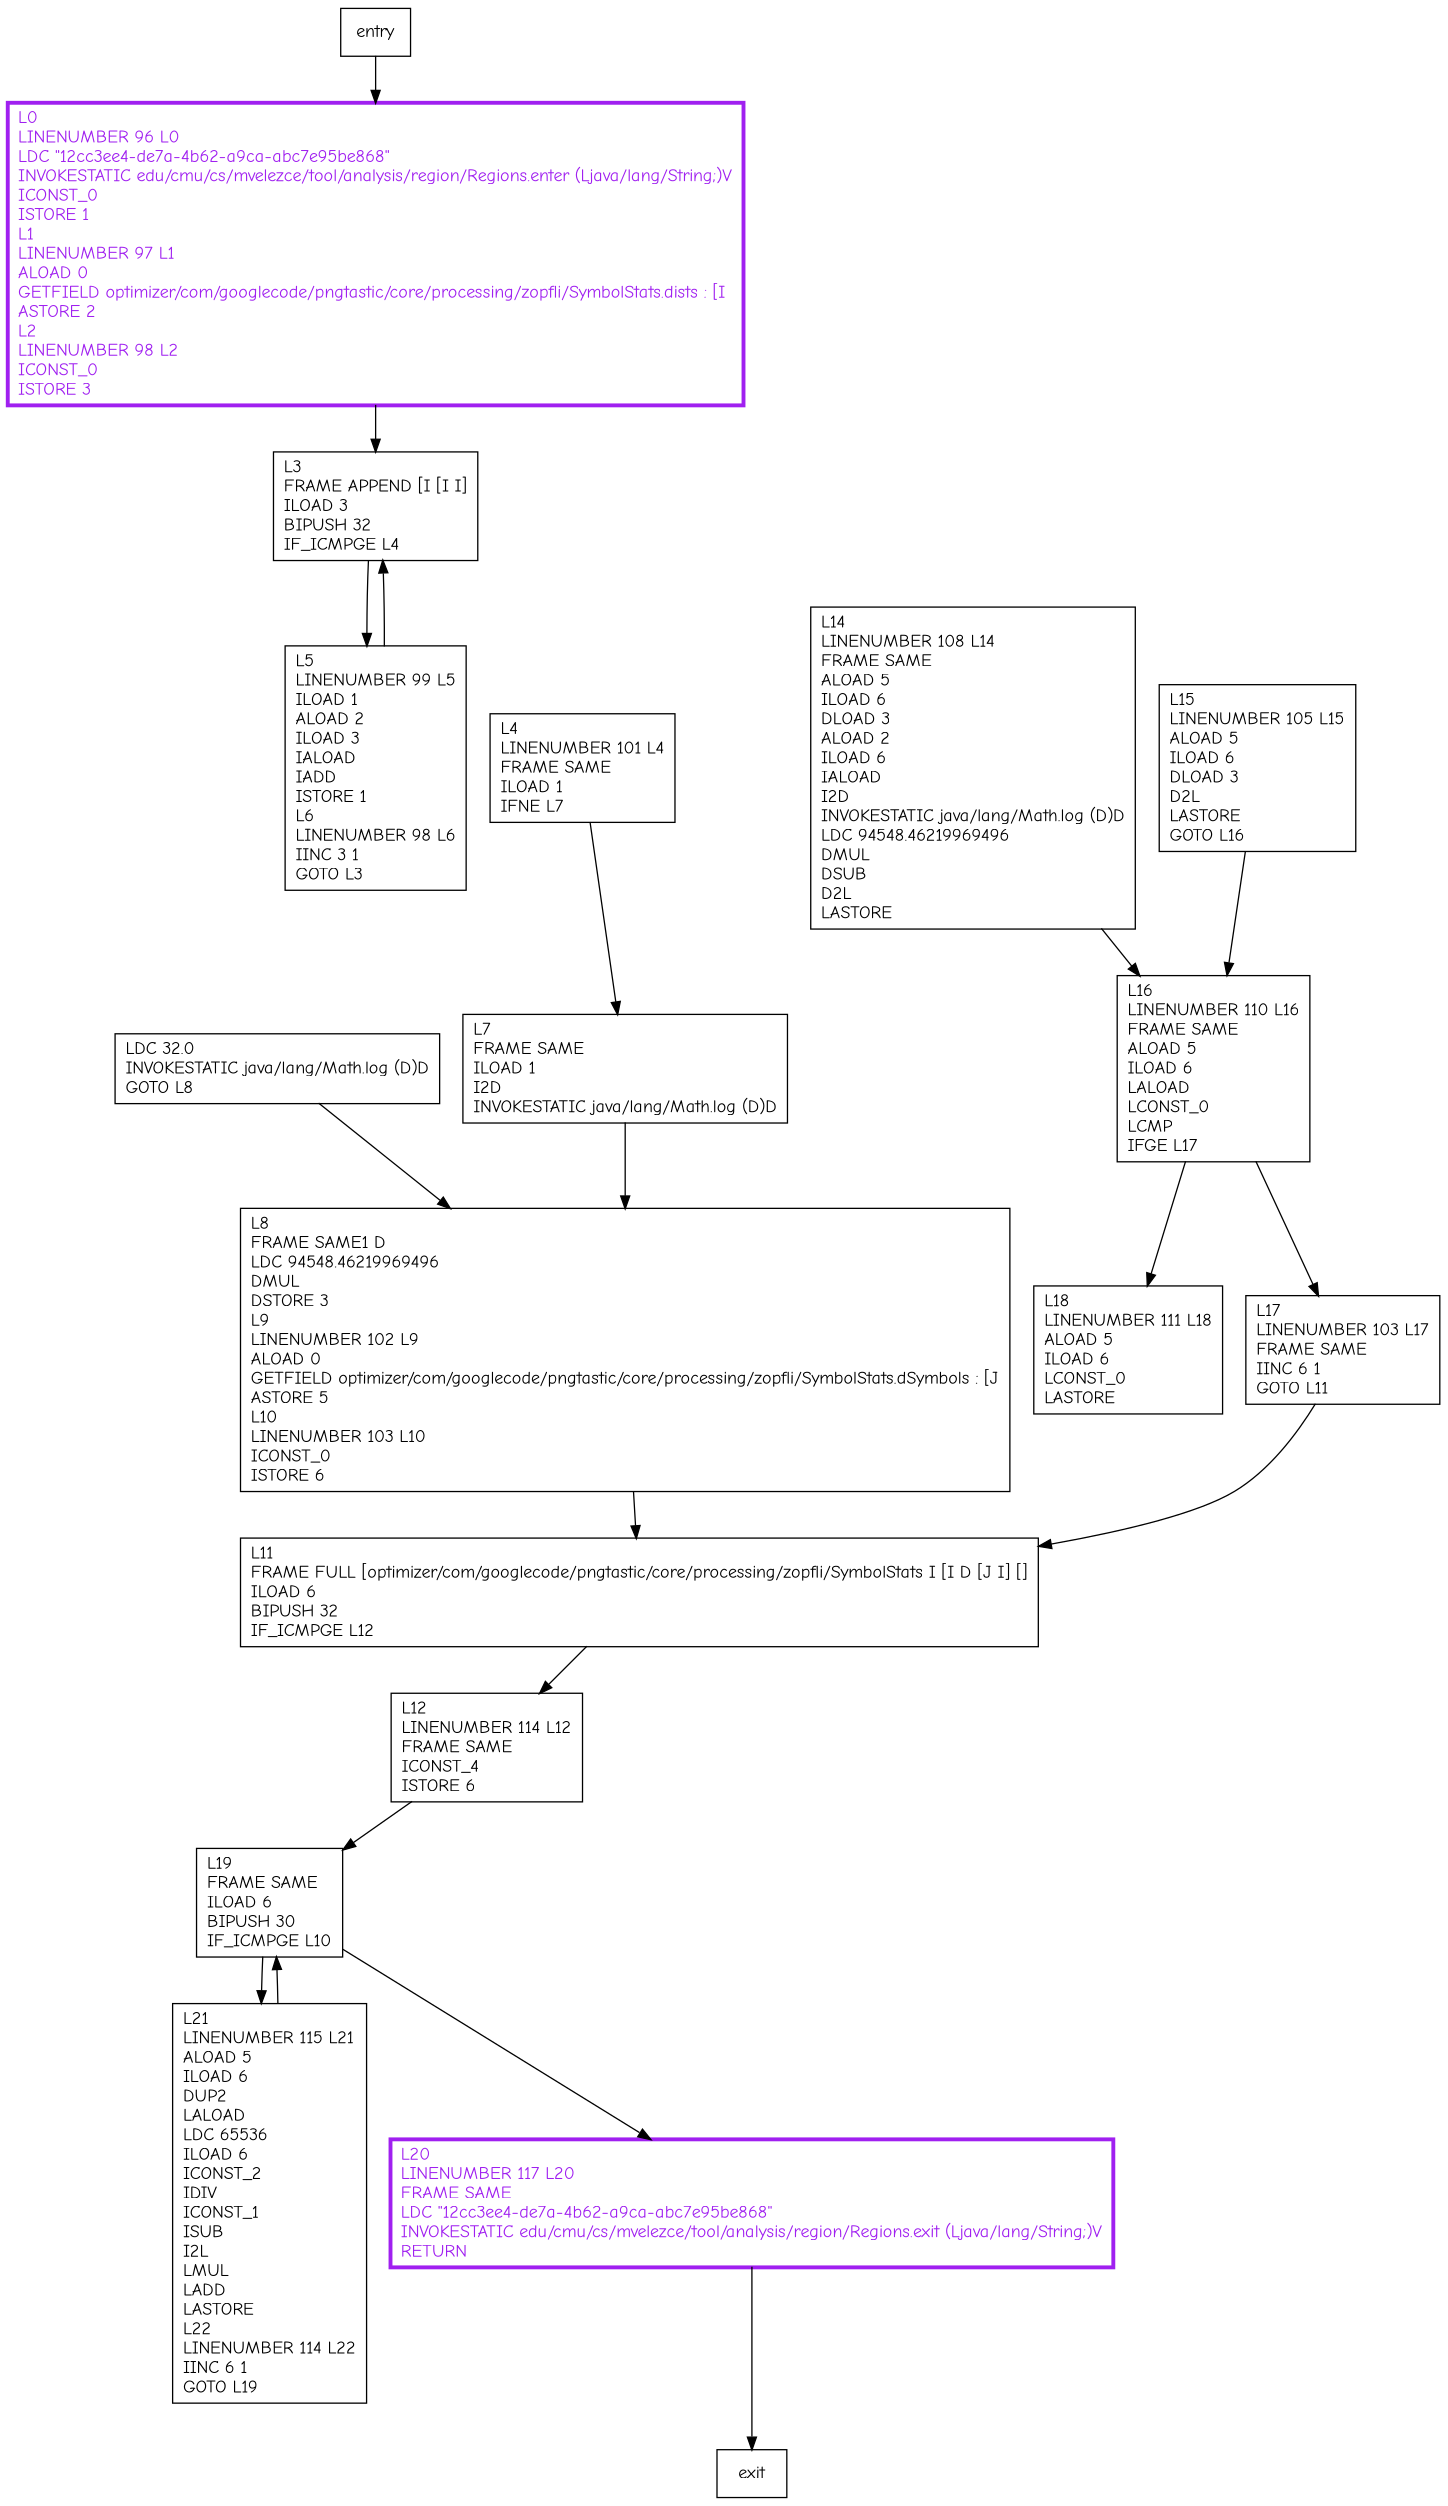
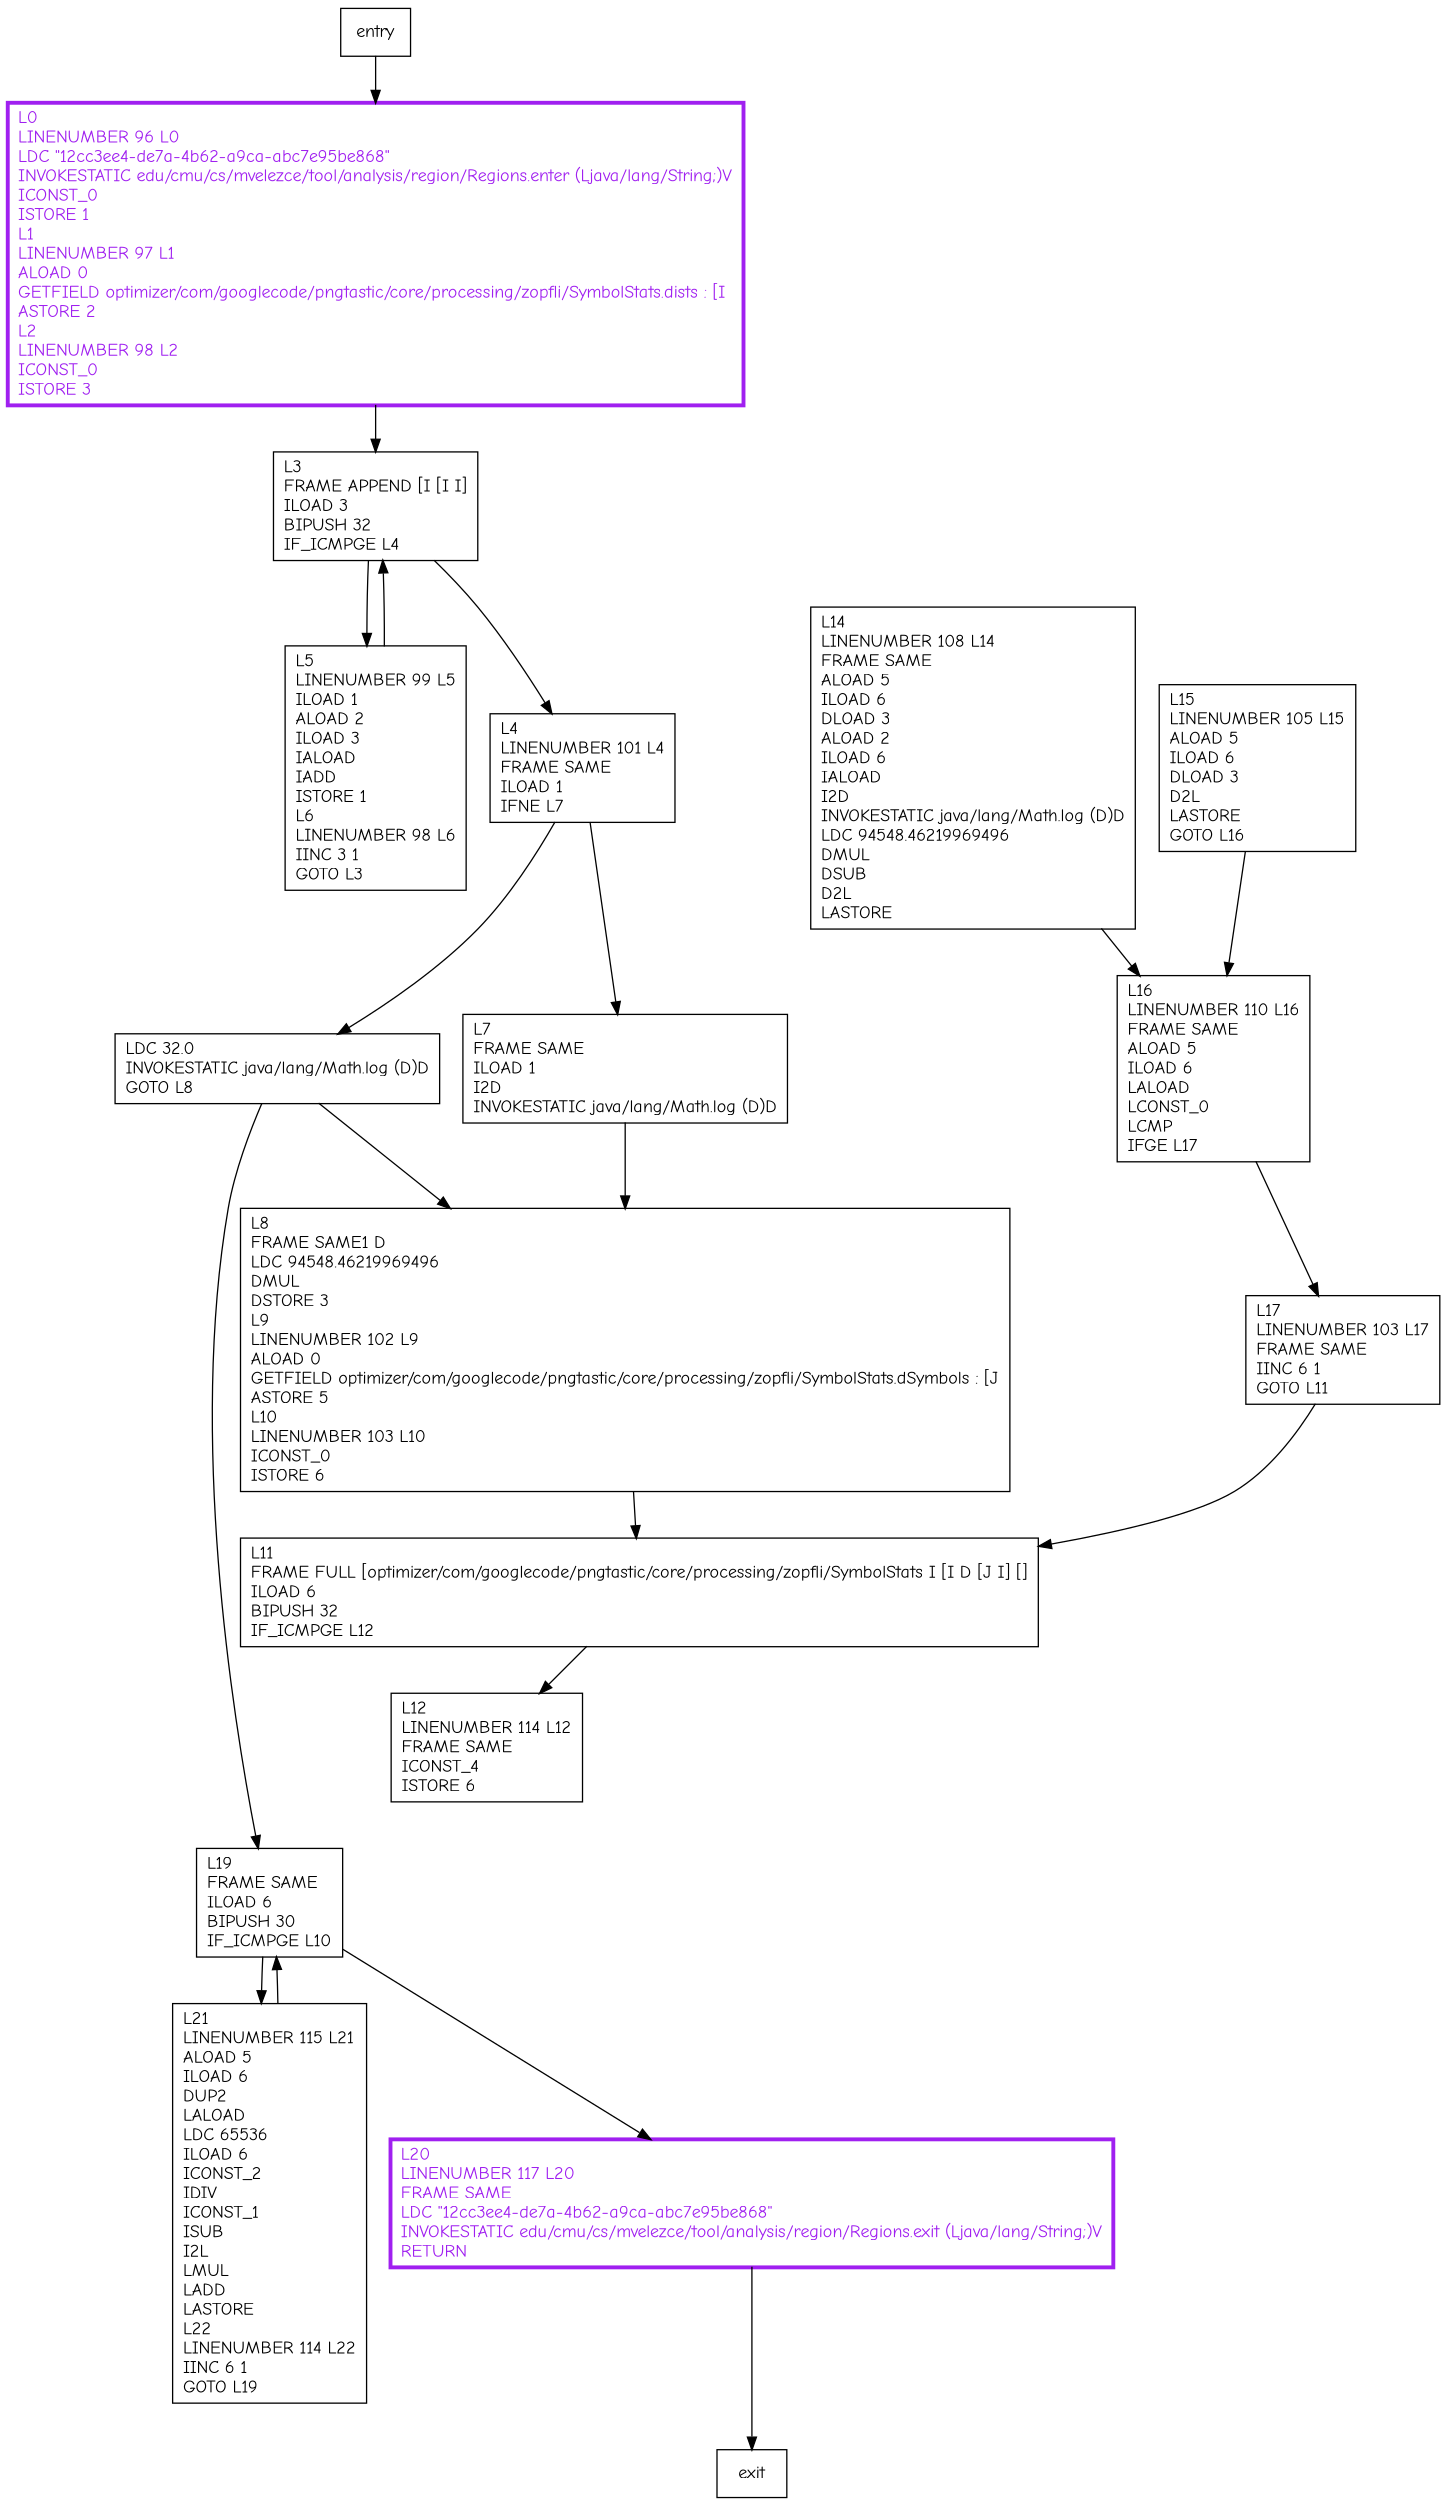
none -> (494, 628)
none -> (467, 940)
(1128, 1350) -> none
(383, 1822) -> (213, 1468)
